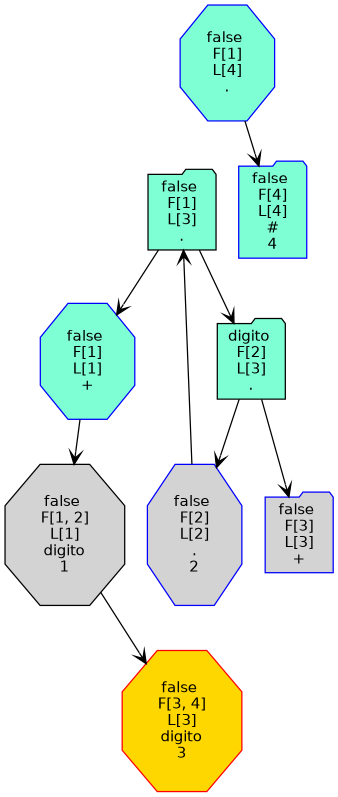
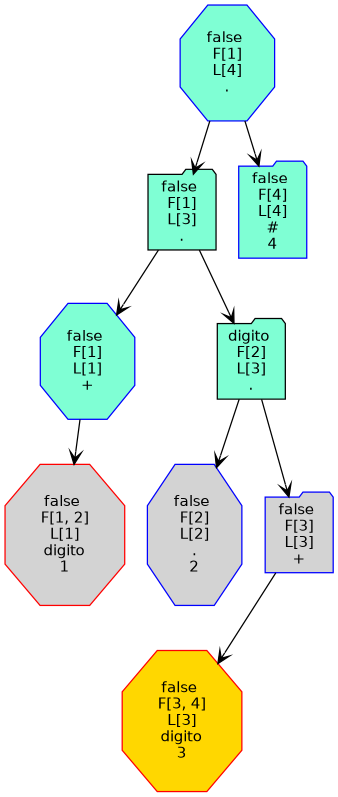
(188, 364) -> (203, 141)
(65, 535) -> (65, 535)
(120, 623) -> (250, 613)
